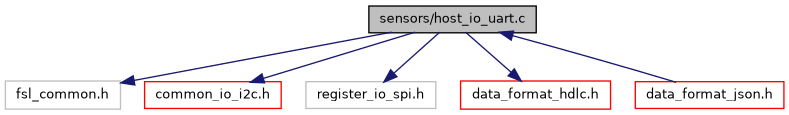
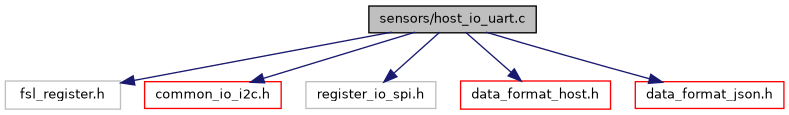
(595, 58) -> (568, 56)
(63, 95) -> (63, 95)
(536, 95) -> (536, 95)
